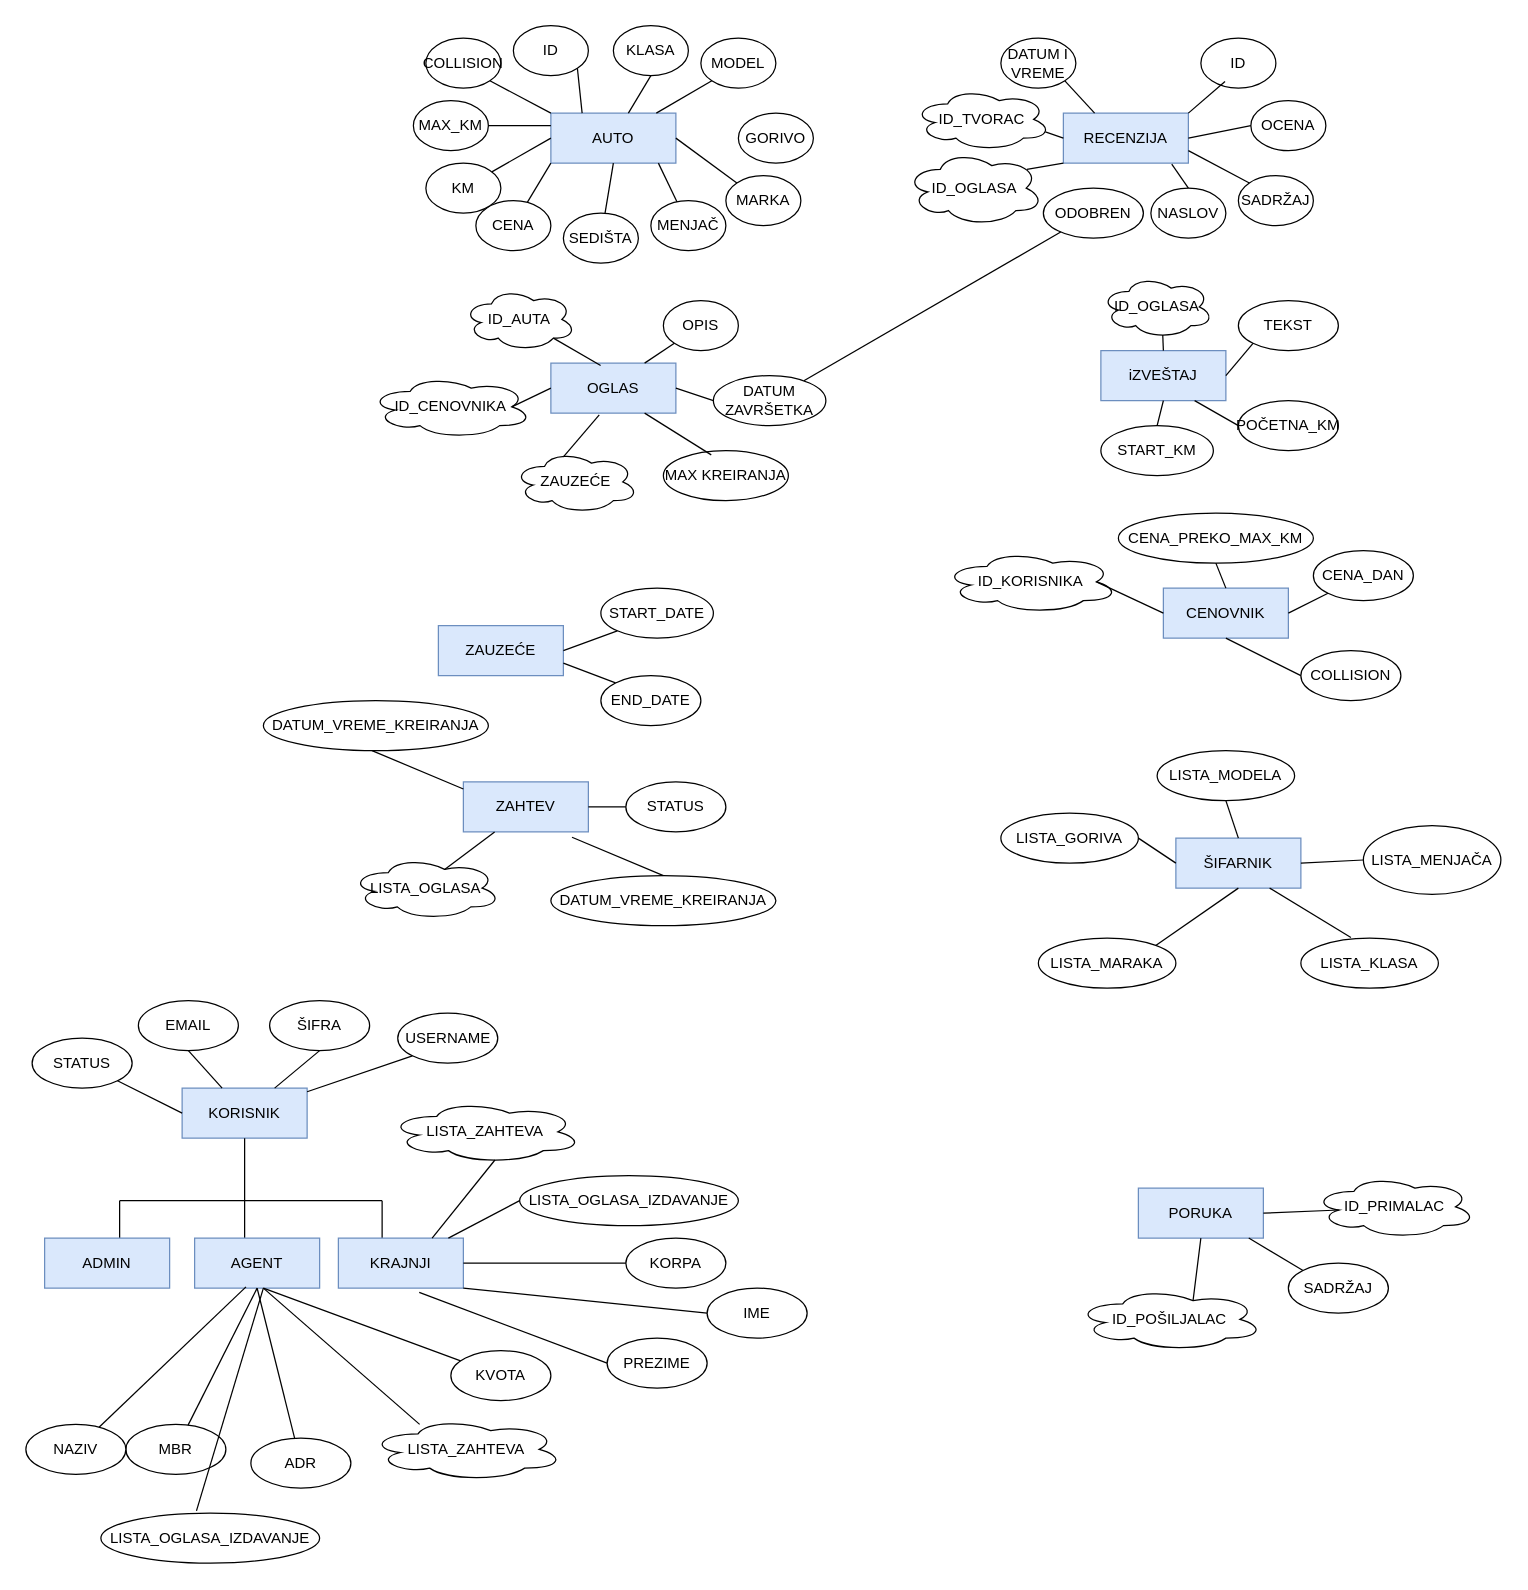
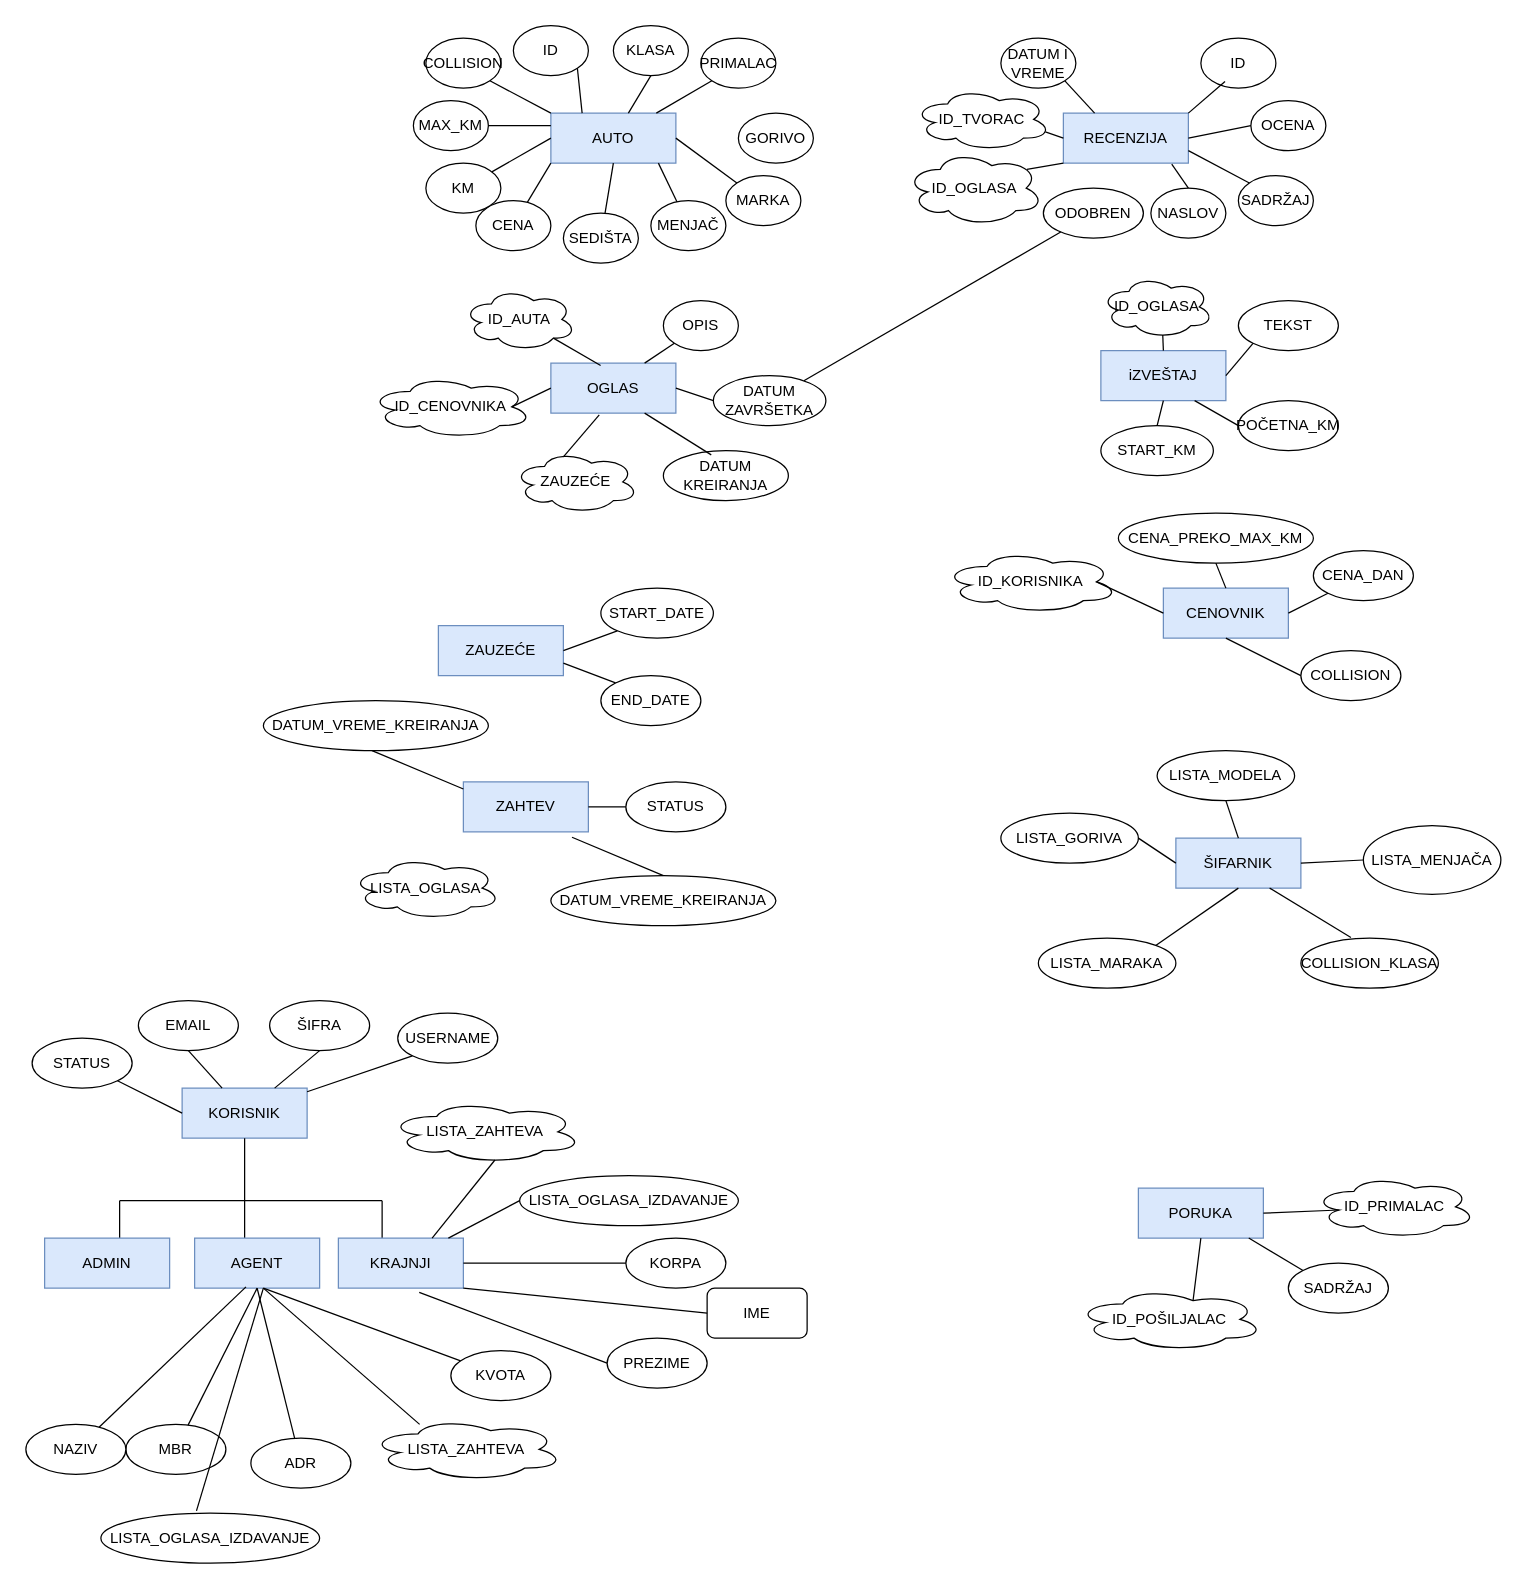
(738, 63) -> (738, 63)
(726, 476) -> (726, 476)
(469, 851) -> none
(1369, 963) -> (1369, 963)
(757, 1313) -> (757, 1313)
